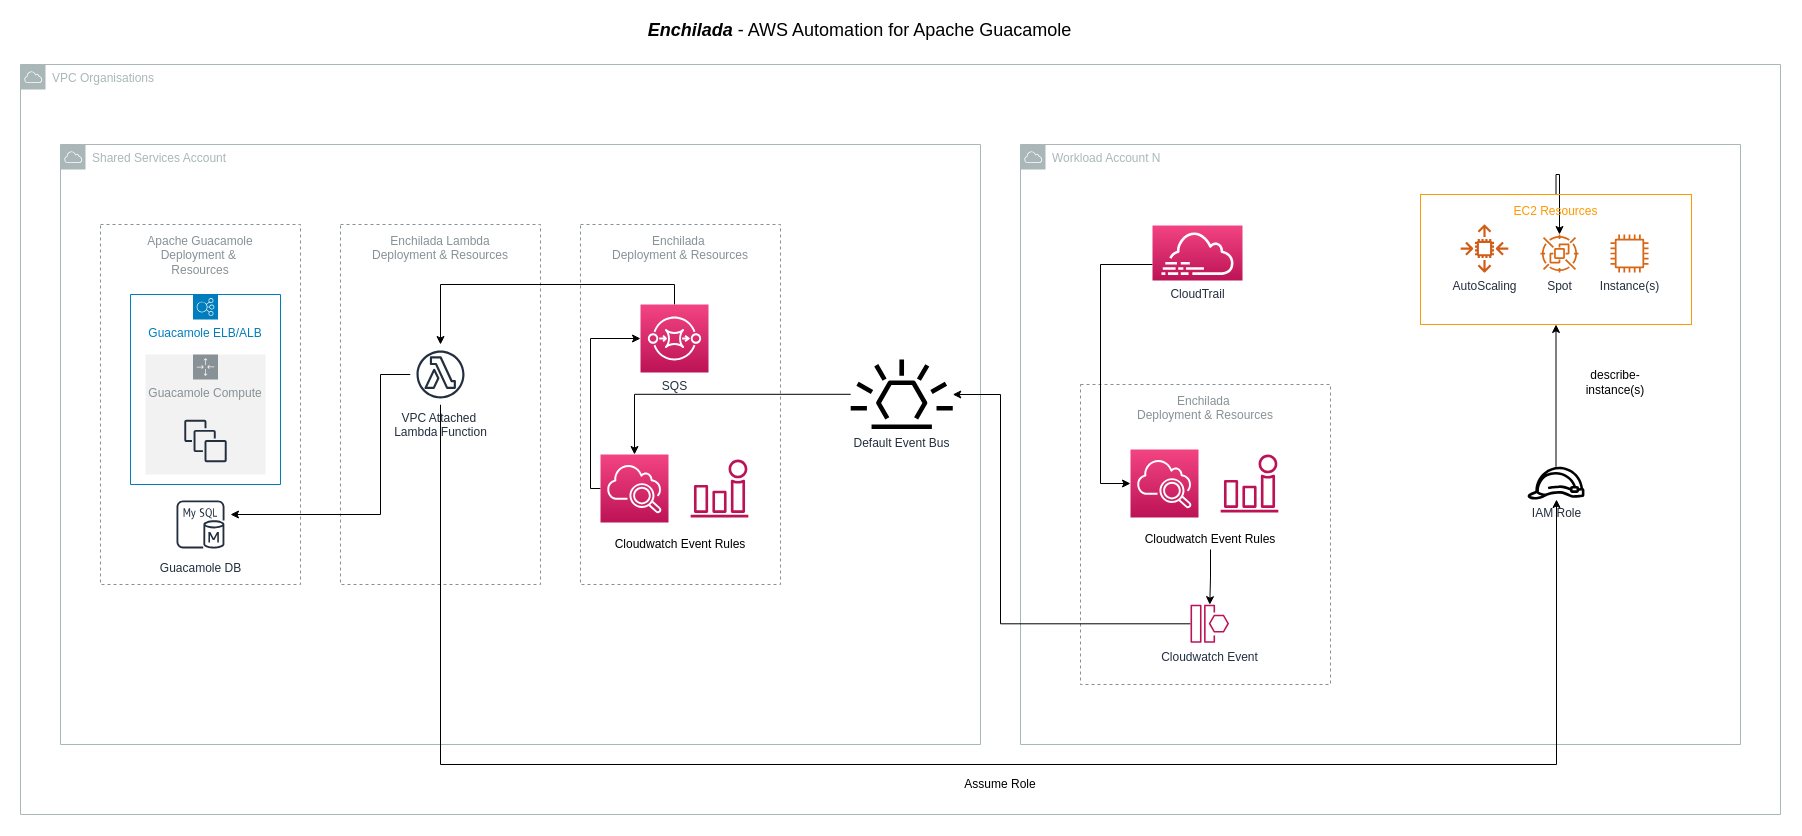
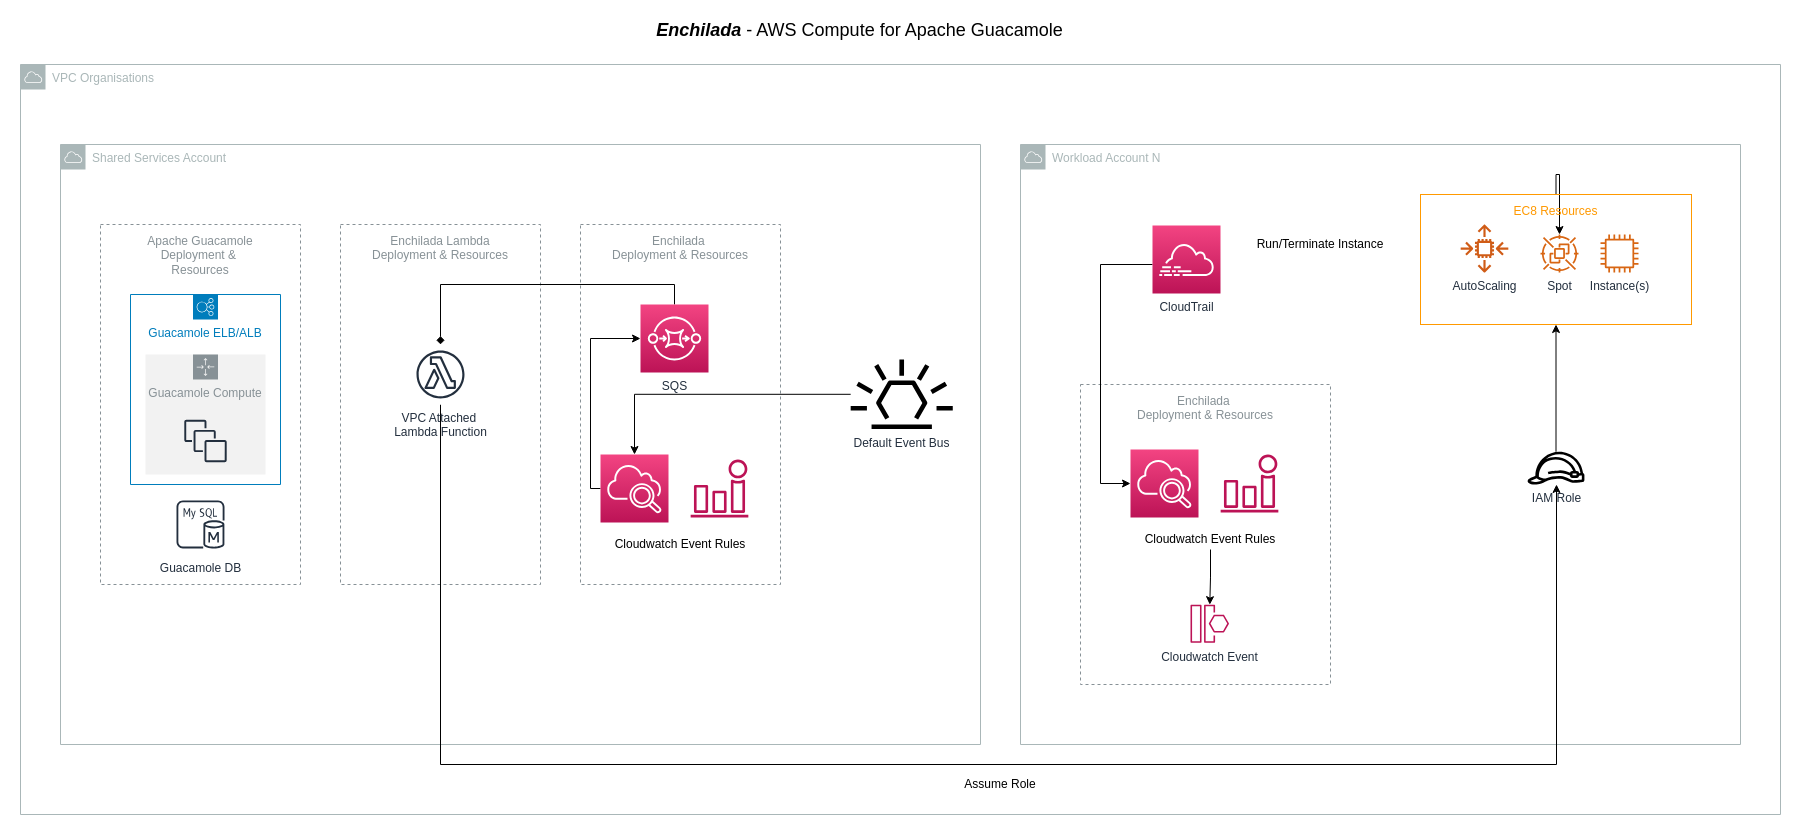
(860, 31) -> (860, 31)
(1556, 212) -> (1556, 212)
none -> (1321, 245)
(1198, 253) -> (1187, 260)
(1630, 254) -> (1620, 254)
(441, 336) -> (441, 336)
(1616, 383) -> none
(1556, 483) -> (1556, 468)
(381, 501) -> none
(1001, 584) -> none
